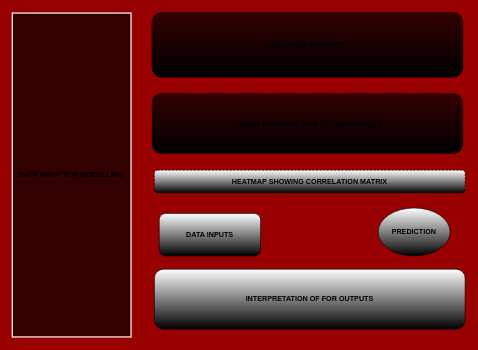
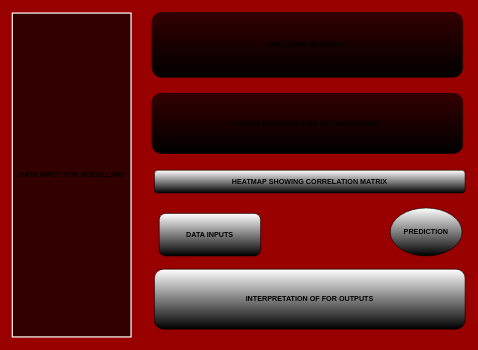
(308, 123) -> (308, 123)
(310, 182) -> (310, 182)
(414, 232) -> (426, 232)
